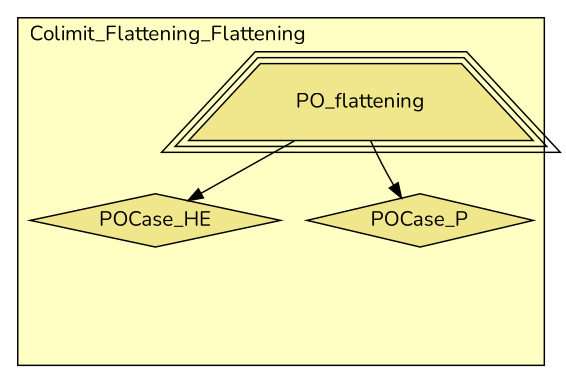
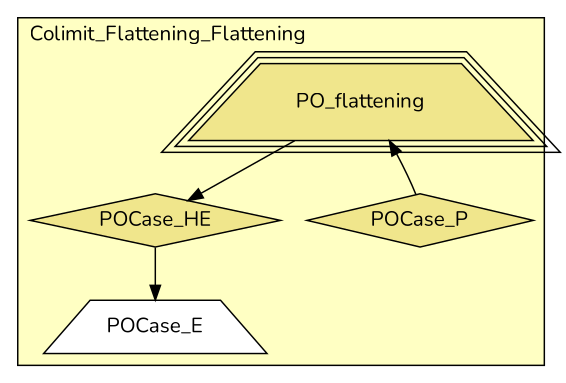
(381, 163) -> (407, 174)
none -> (155, 327)
